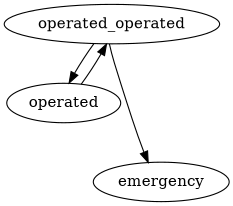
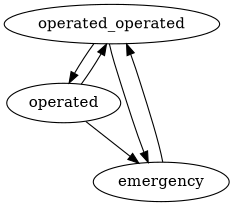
none -> (148, 108)
none -> (108, 139)
